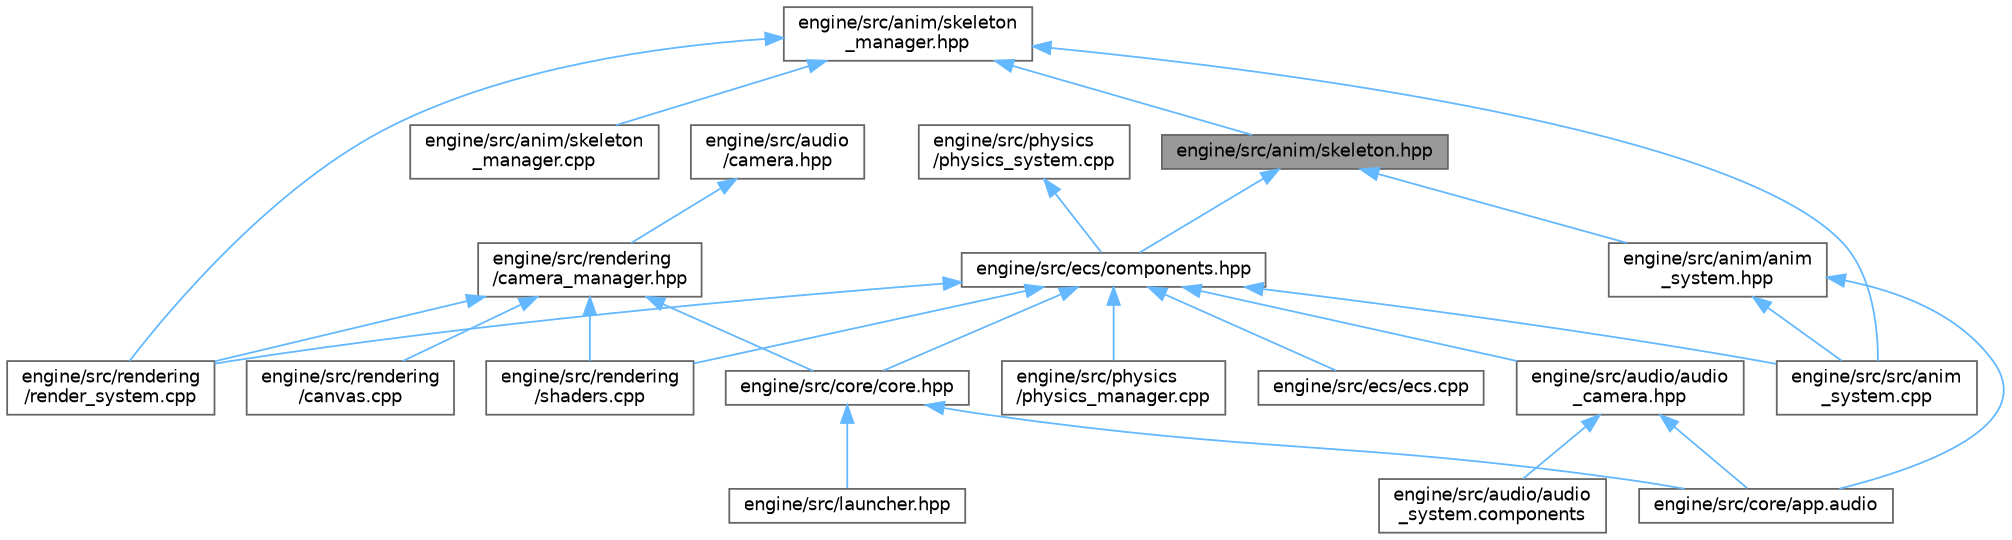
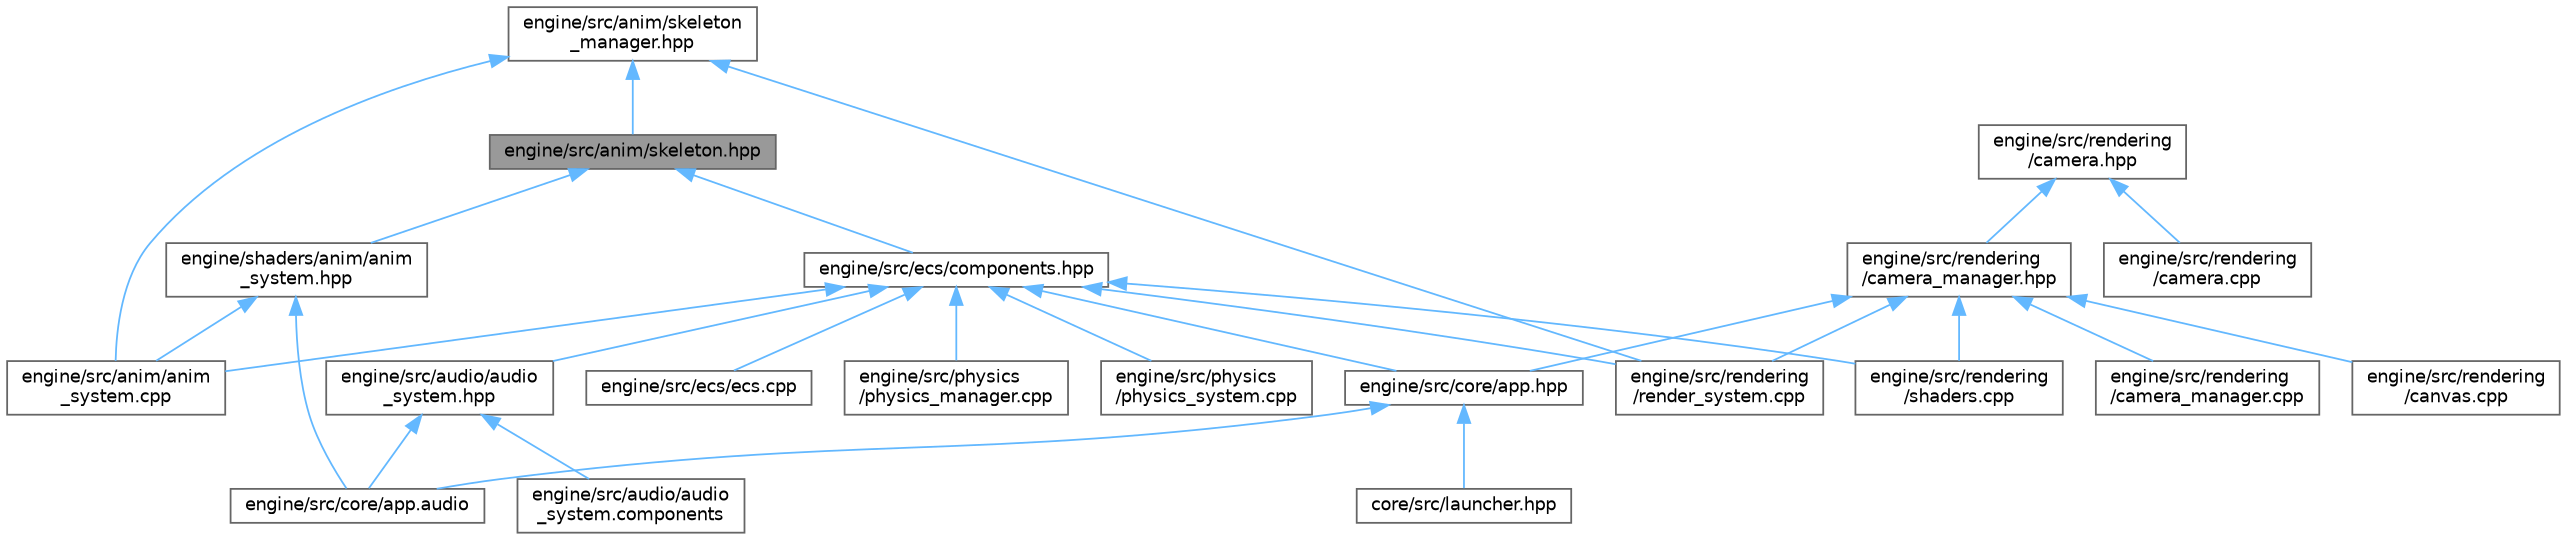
(534, 152) -> none
(778, 152) -> (2082, 152)
(1078, 223) -> (1079, 328)
(1718, 270) -> (297, 270)
none -> (2208, 270)
(847, 388) -> (1464, 388)
(1630, 388) -> (440, 388)
(1877, 388) -> (116, 388)
none -> (2208, 388)
(847, 506) -> (1464, 506)
